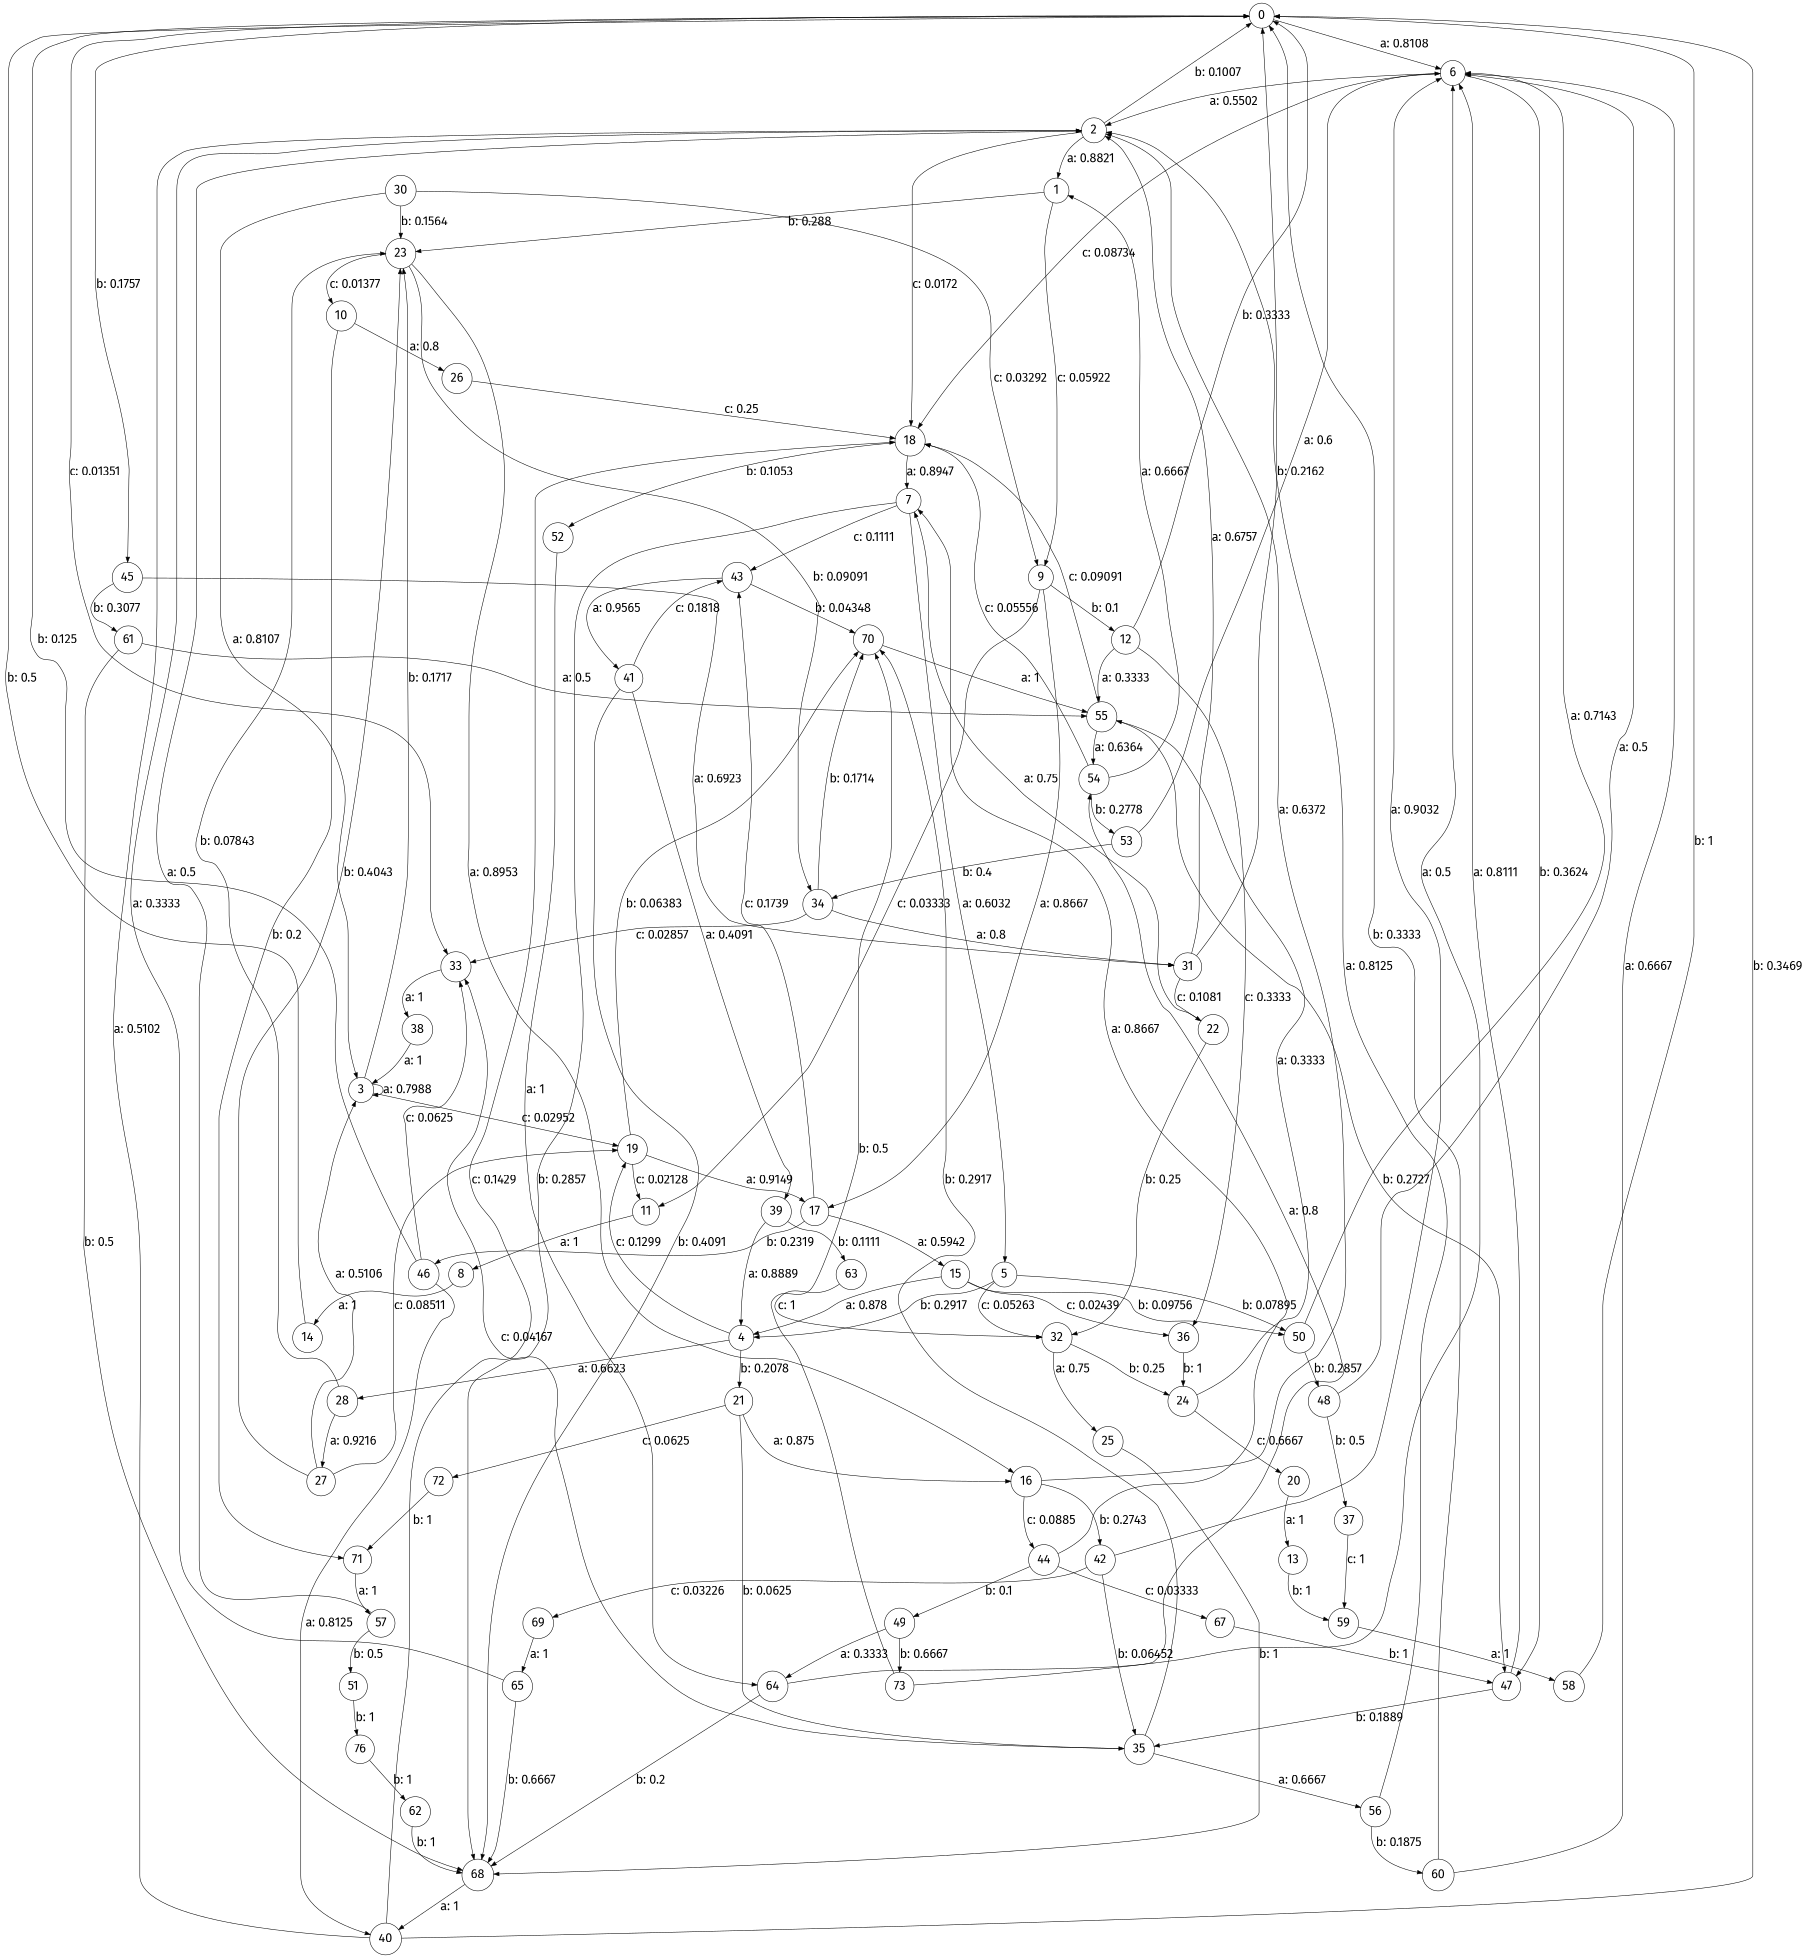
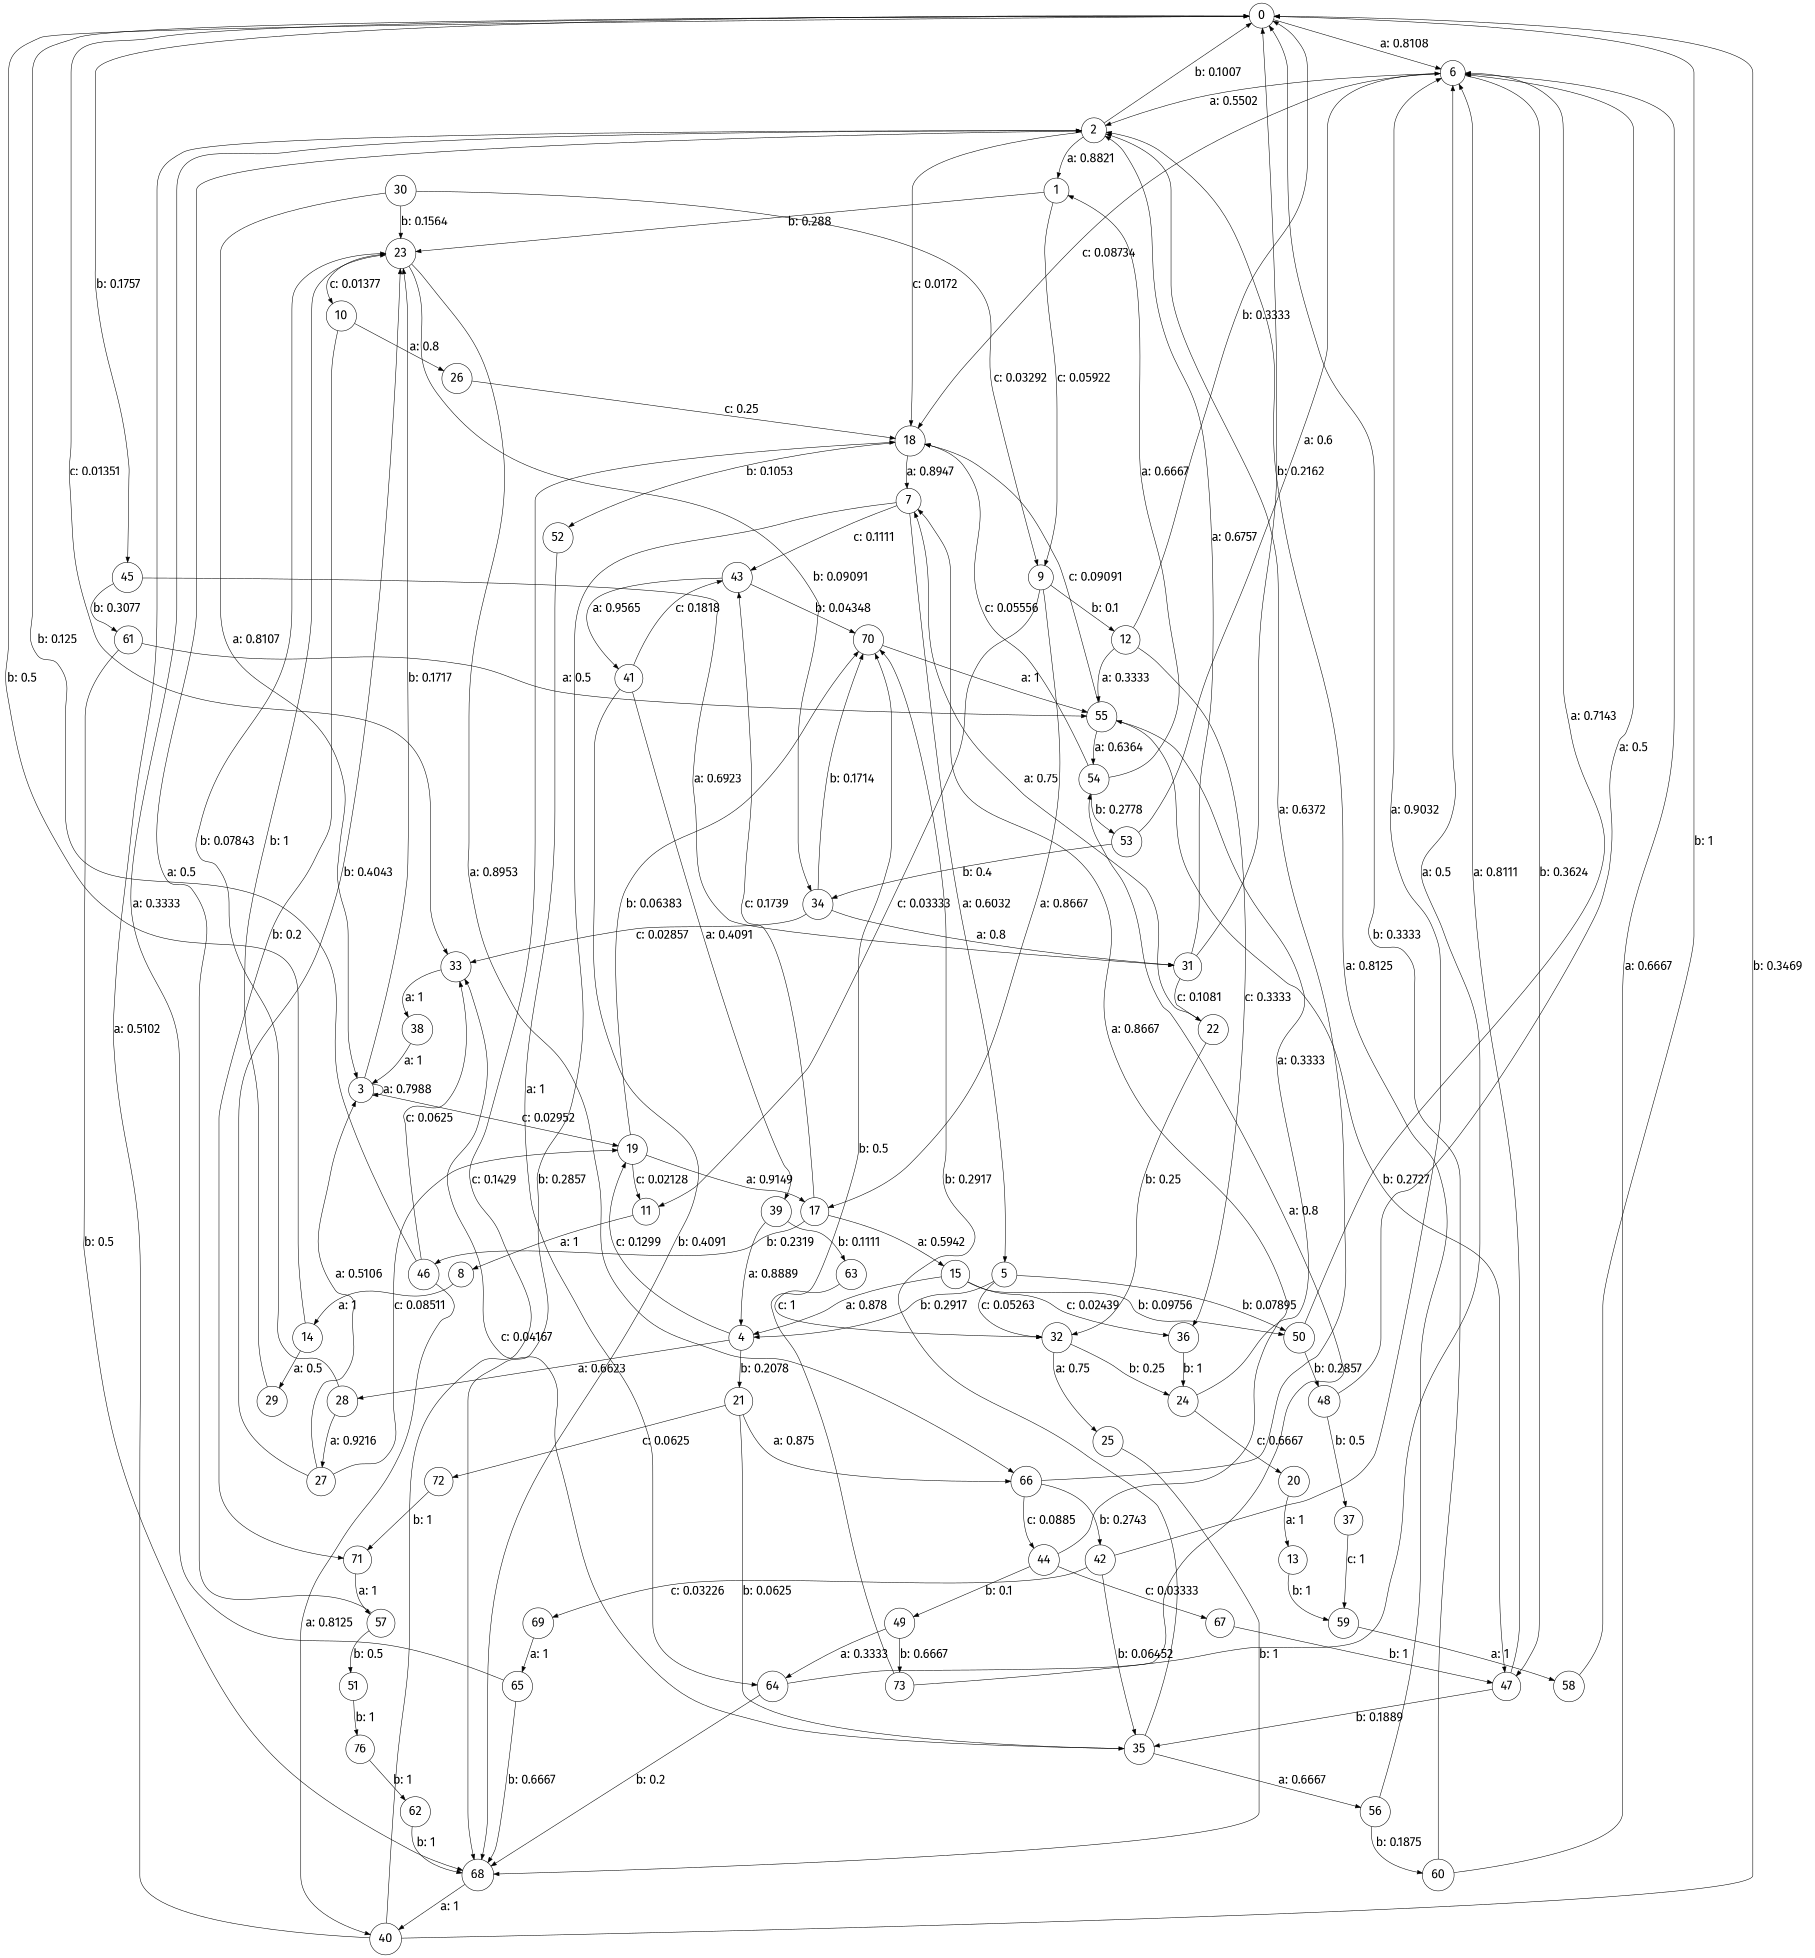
none -> (272, 1401)
(1026, 1482) -> (1026, 1482)
